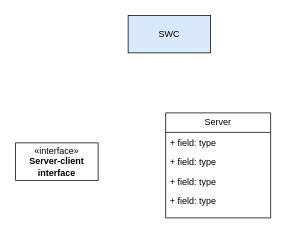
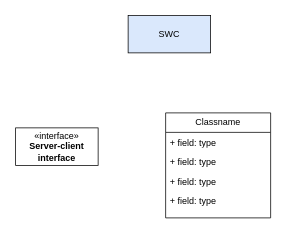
(218, 123) -> (218, 123)
(57, 162) -> (57, 147)
